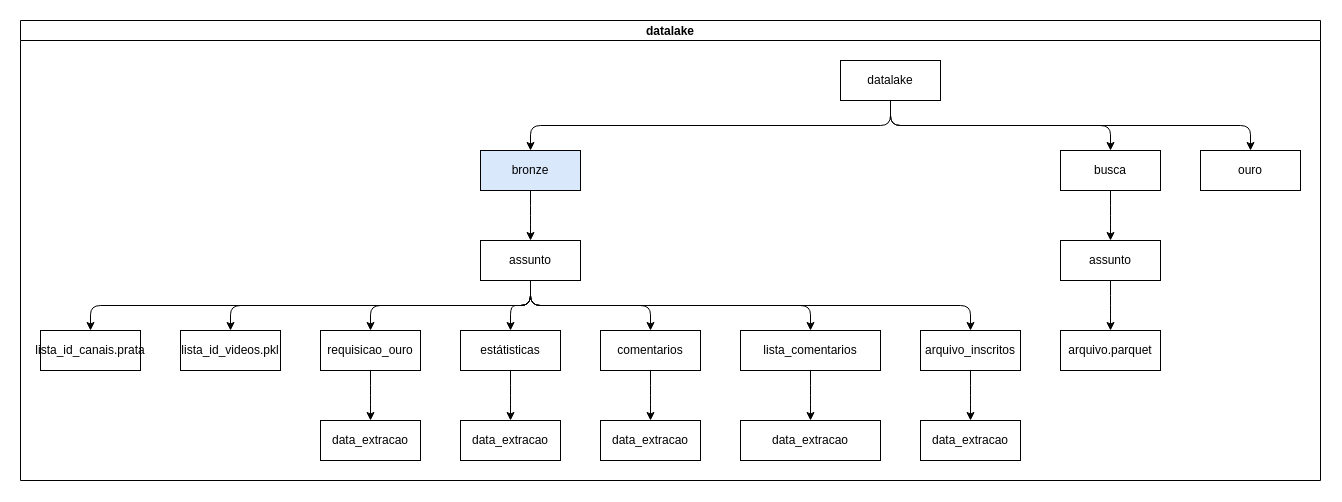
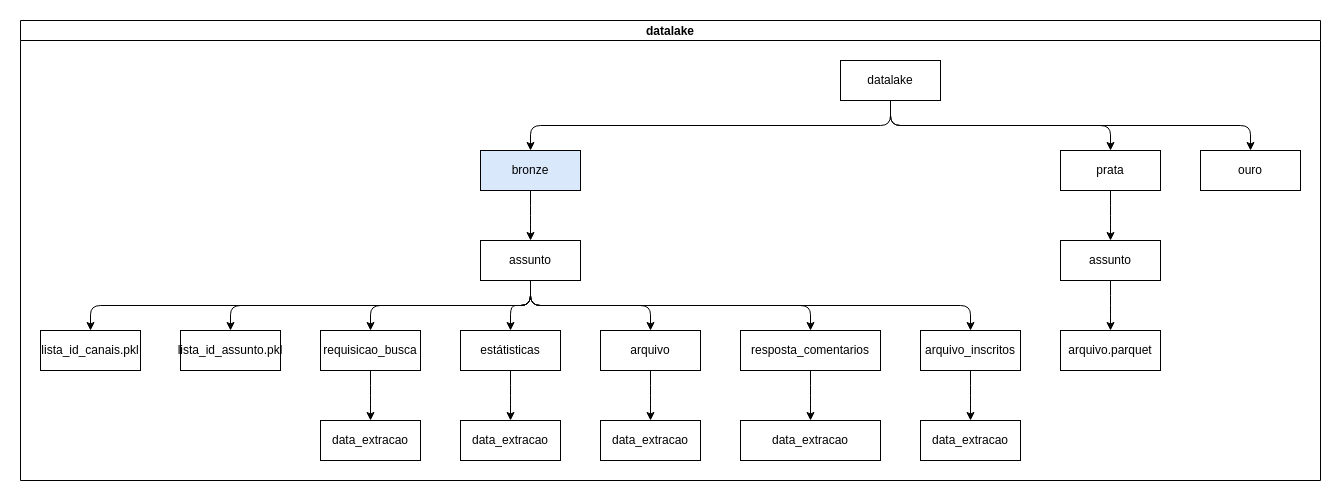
(1111, 171) -> (1111, 171)
(91, 351) -> (91, 351)
(231, 351) -> (231, 351)
(371, 351) -> (371, 351)
(651, 351) -> (651, 351)
(811, 351) -> (811, 351)
